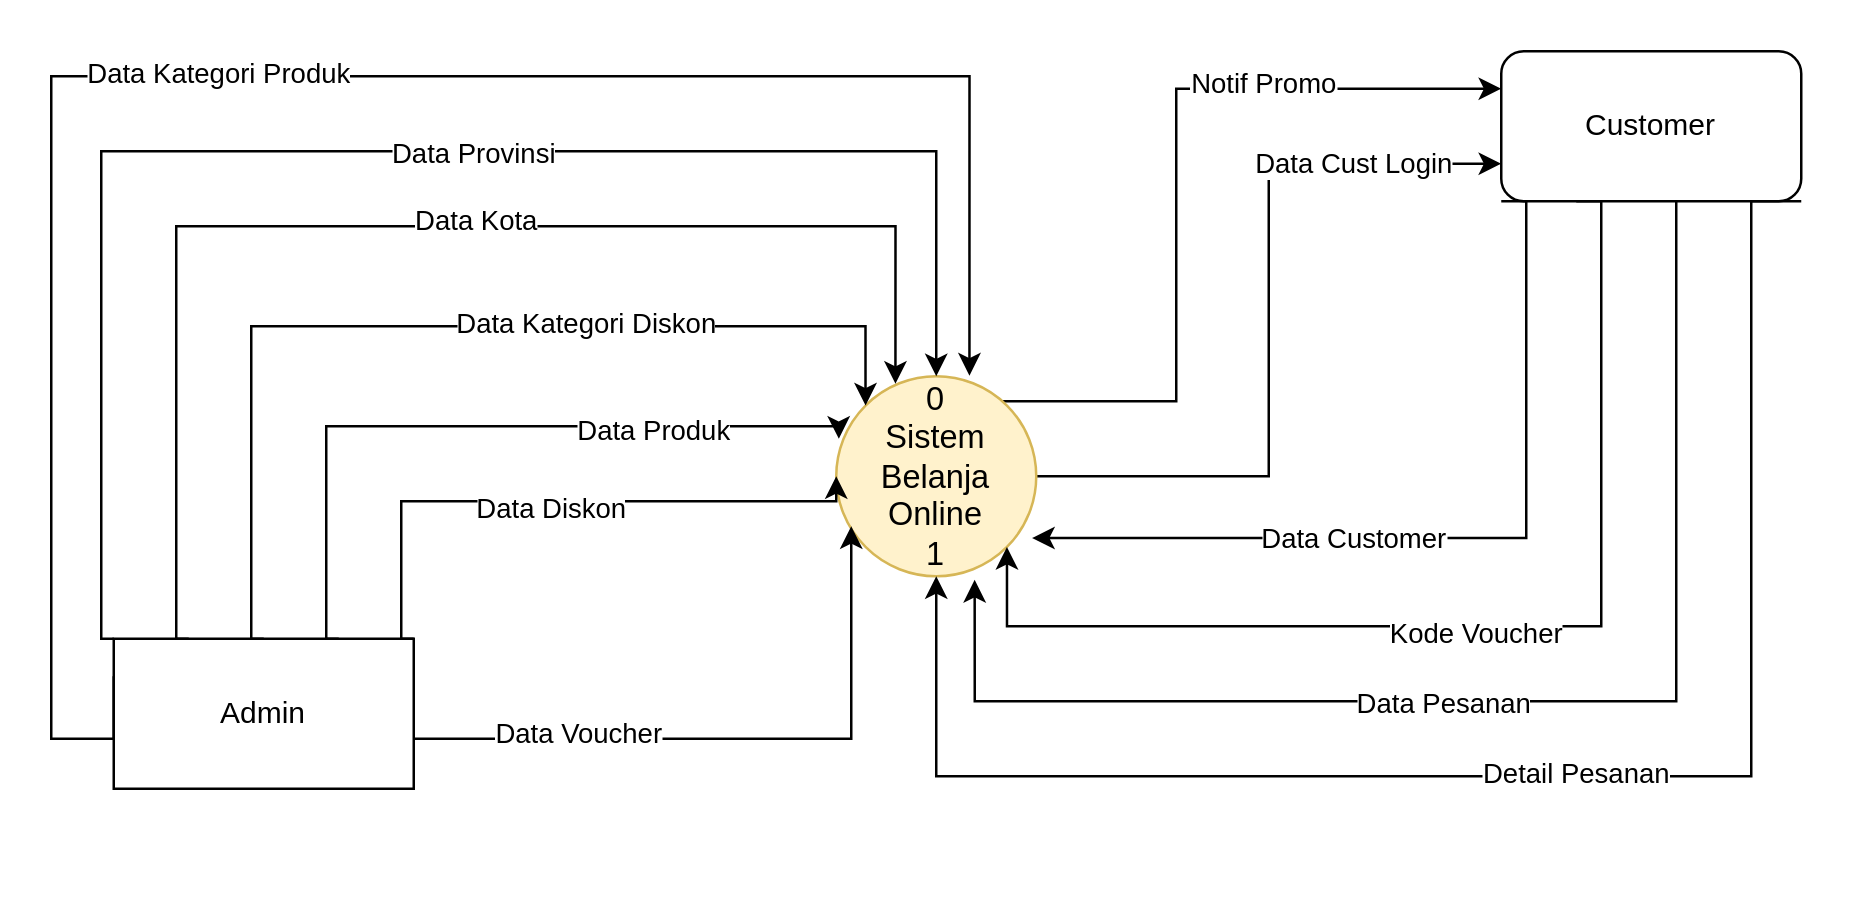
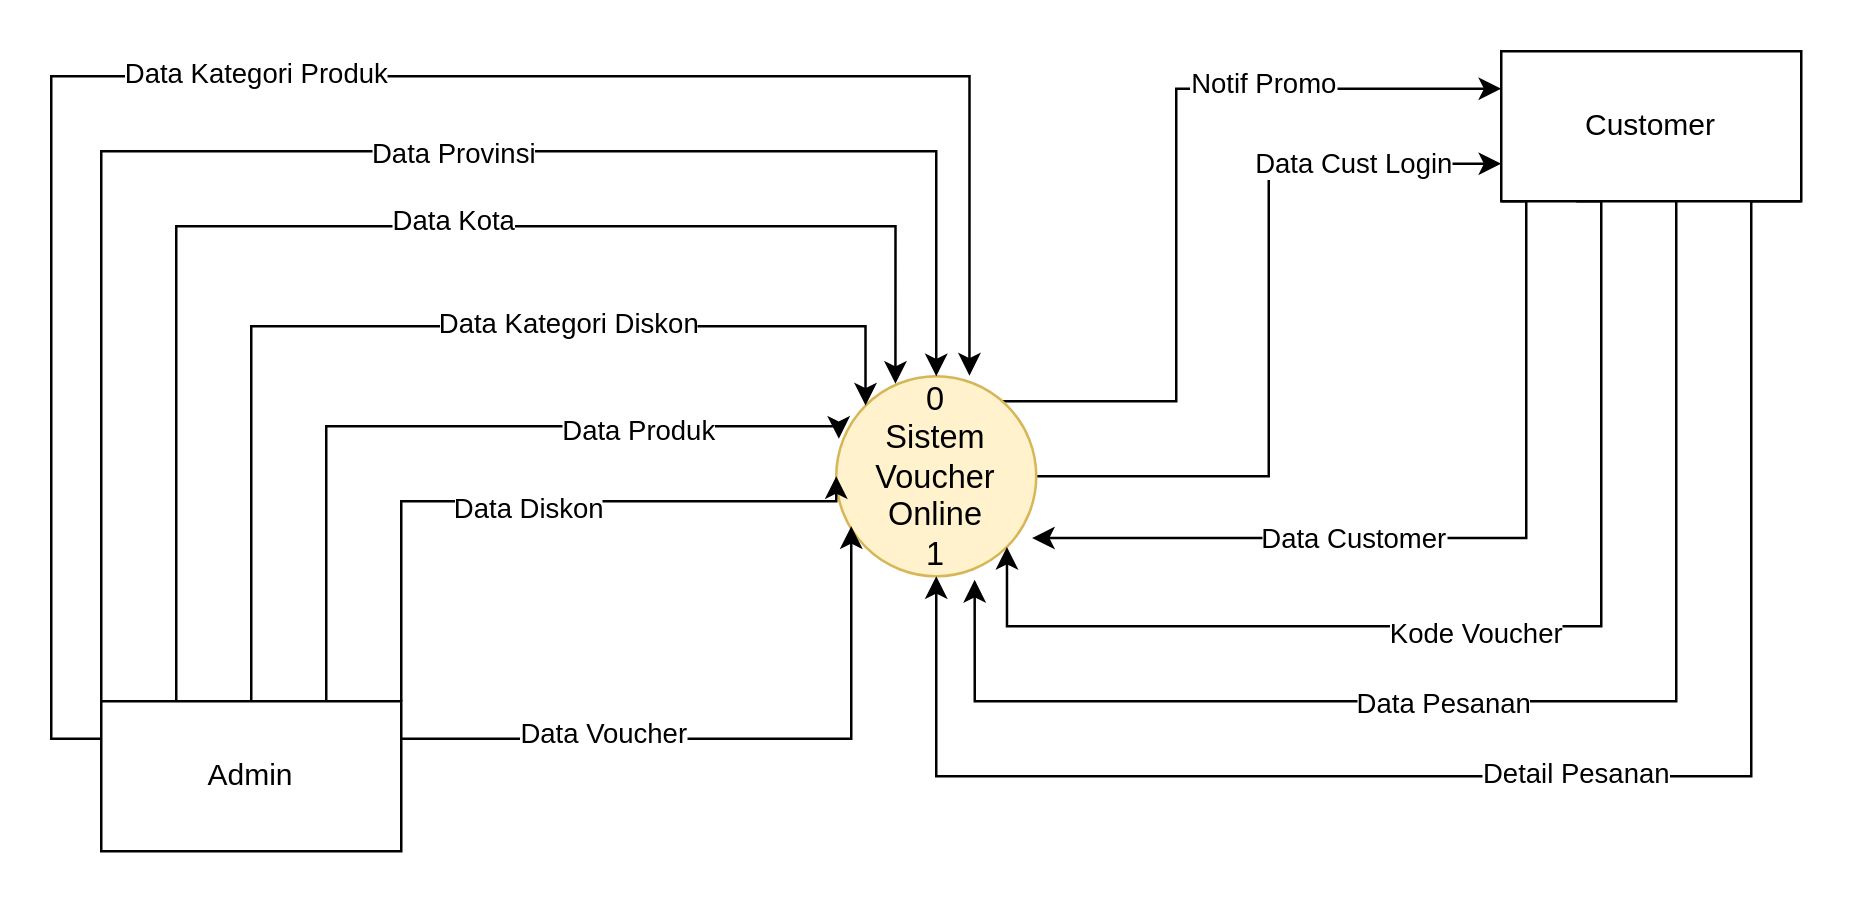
(1651, 126) -> (1651, 126)
(936, 476) -> (936, 476)
(264, 714) -> (251, 776)
